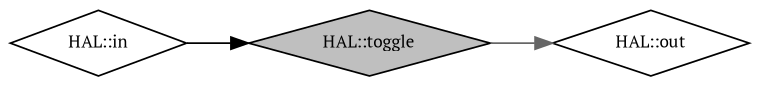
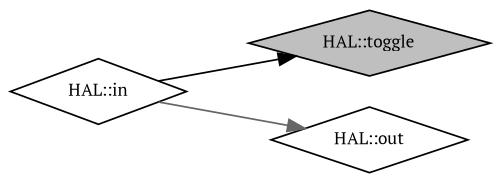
(513, 43) -> (223, 114)
